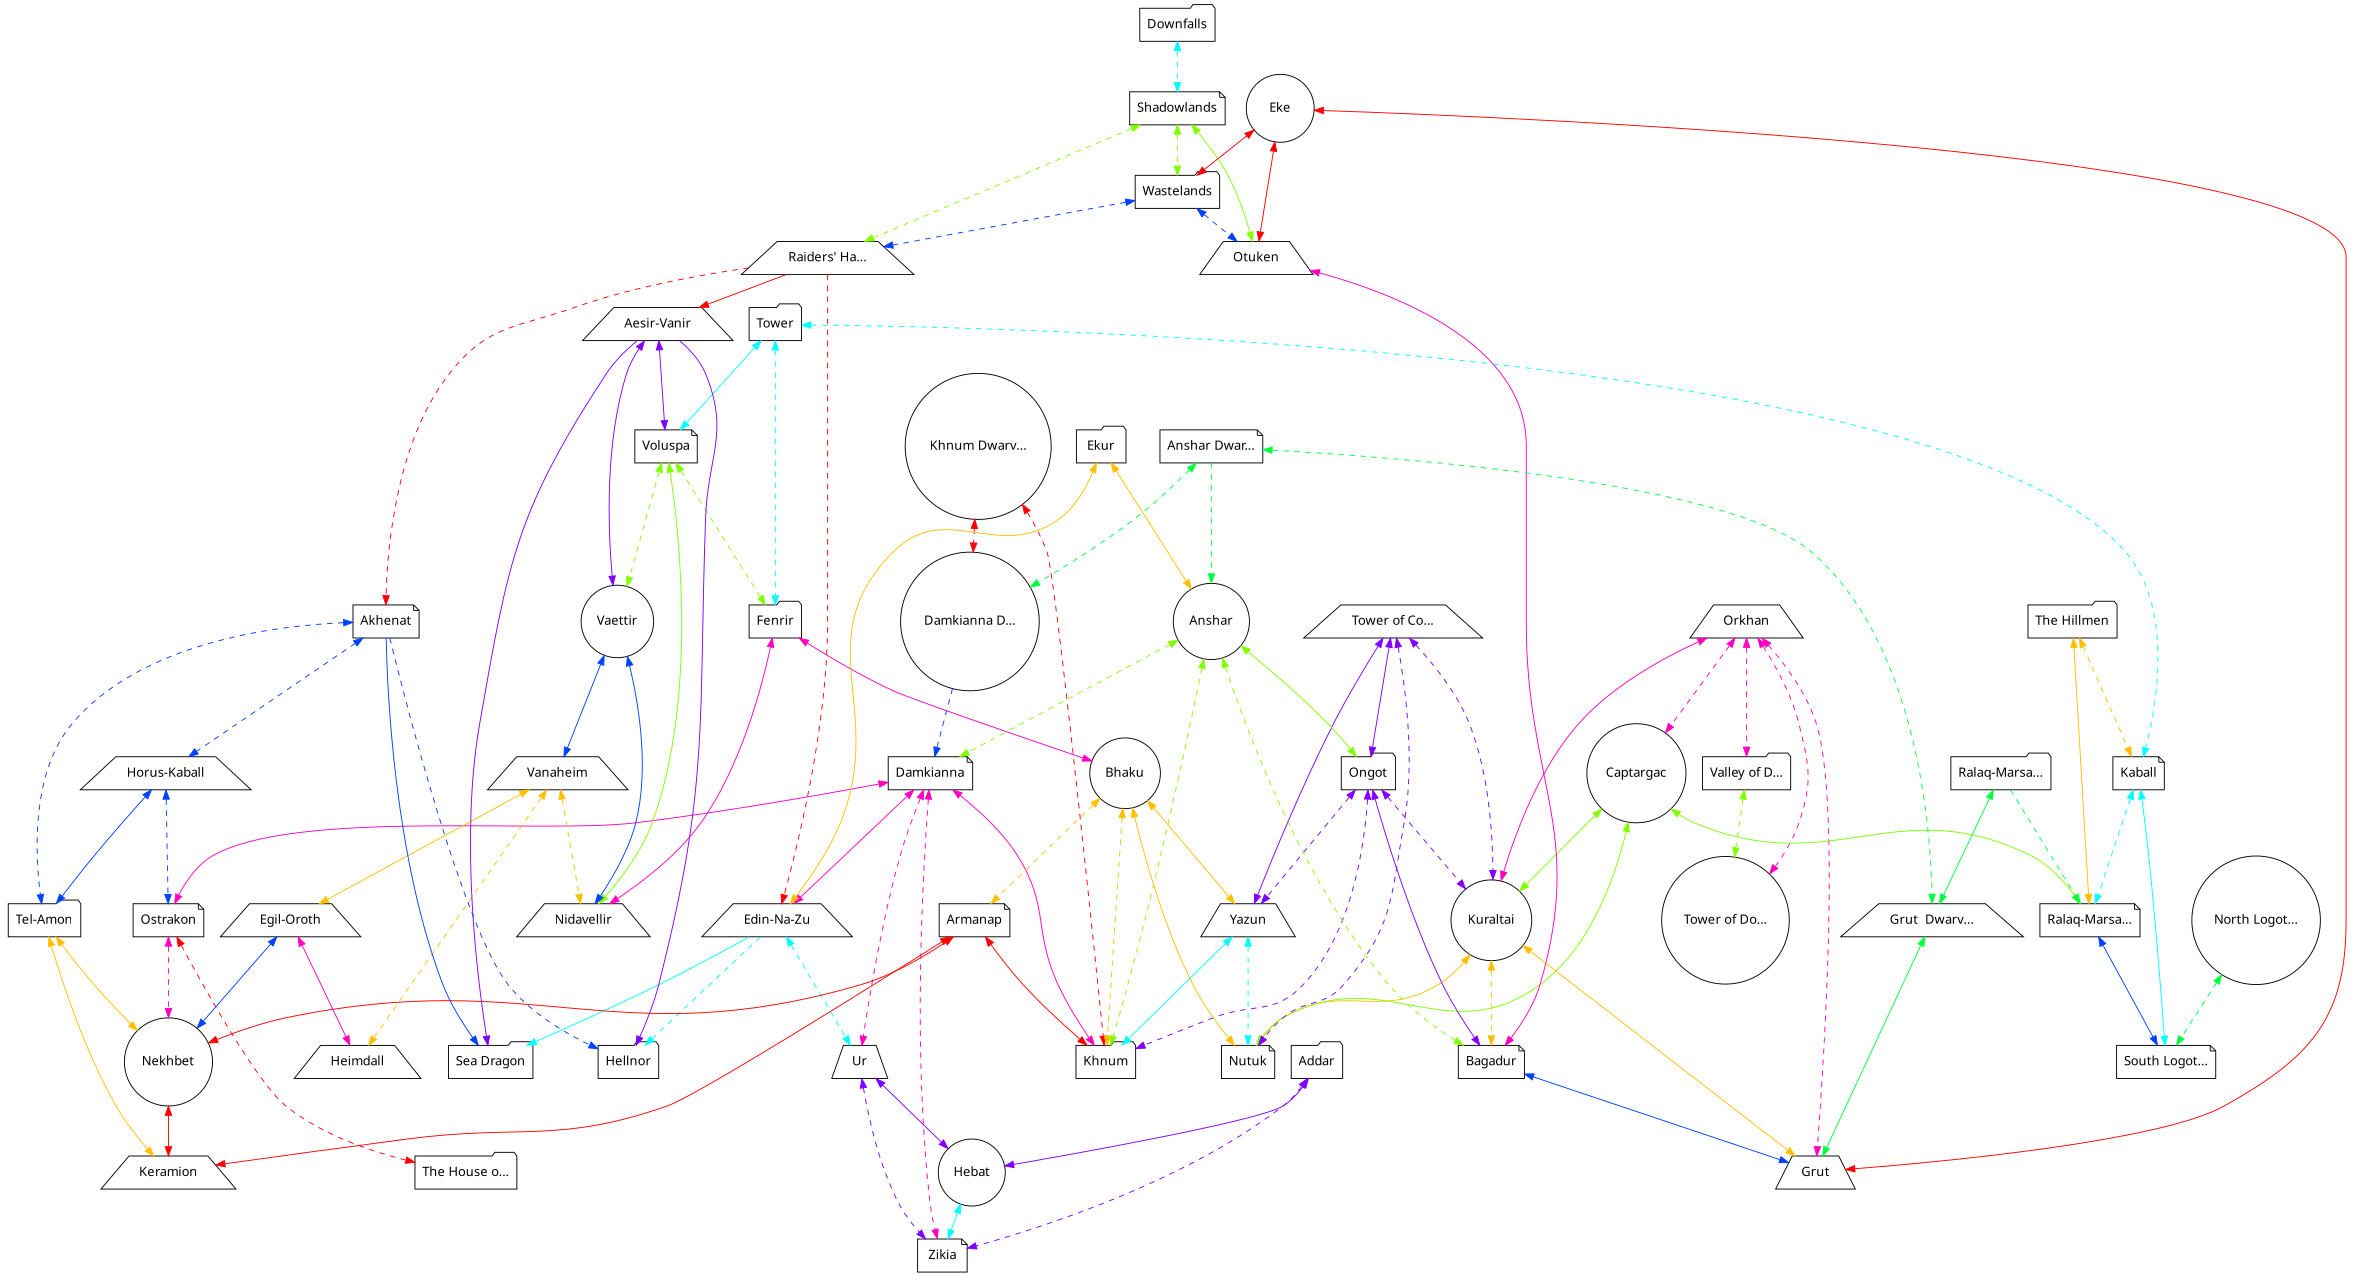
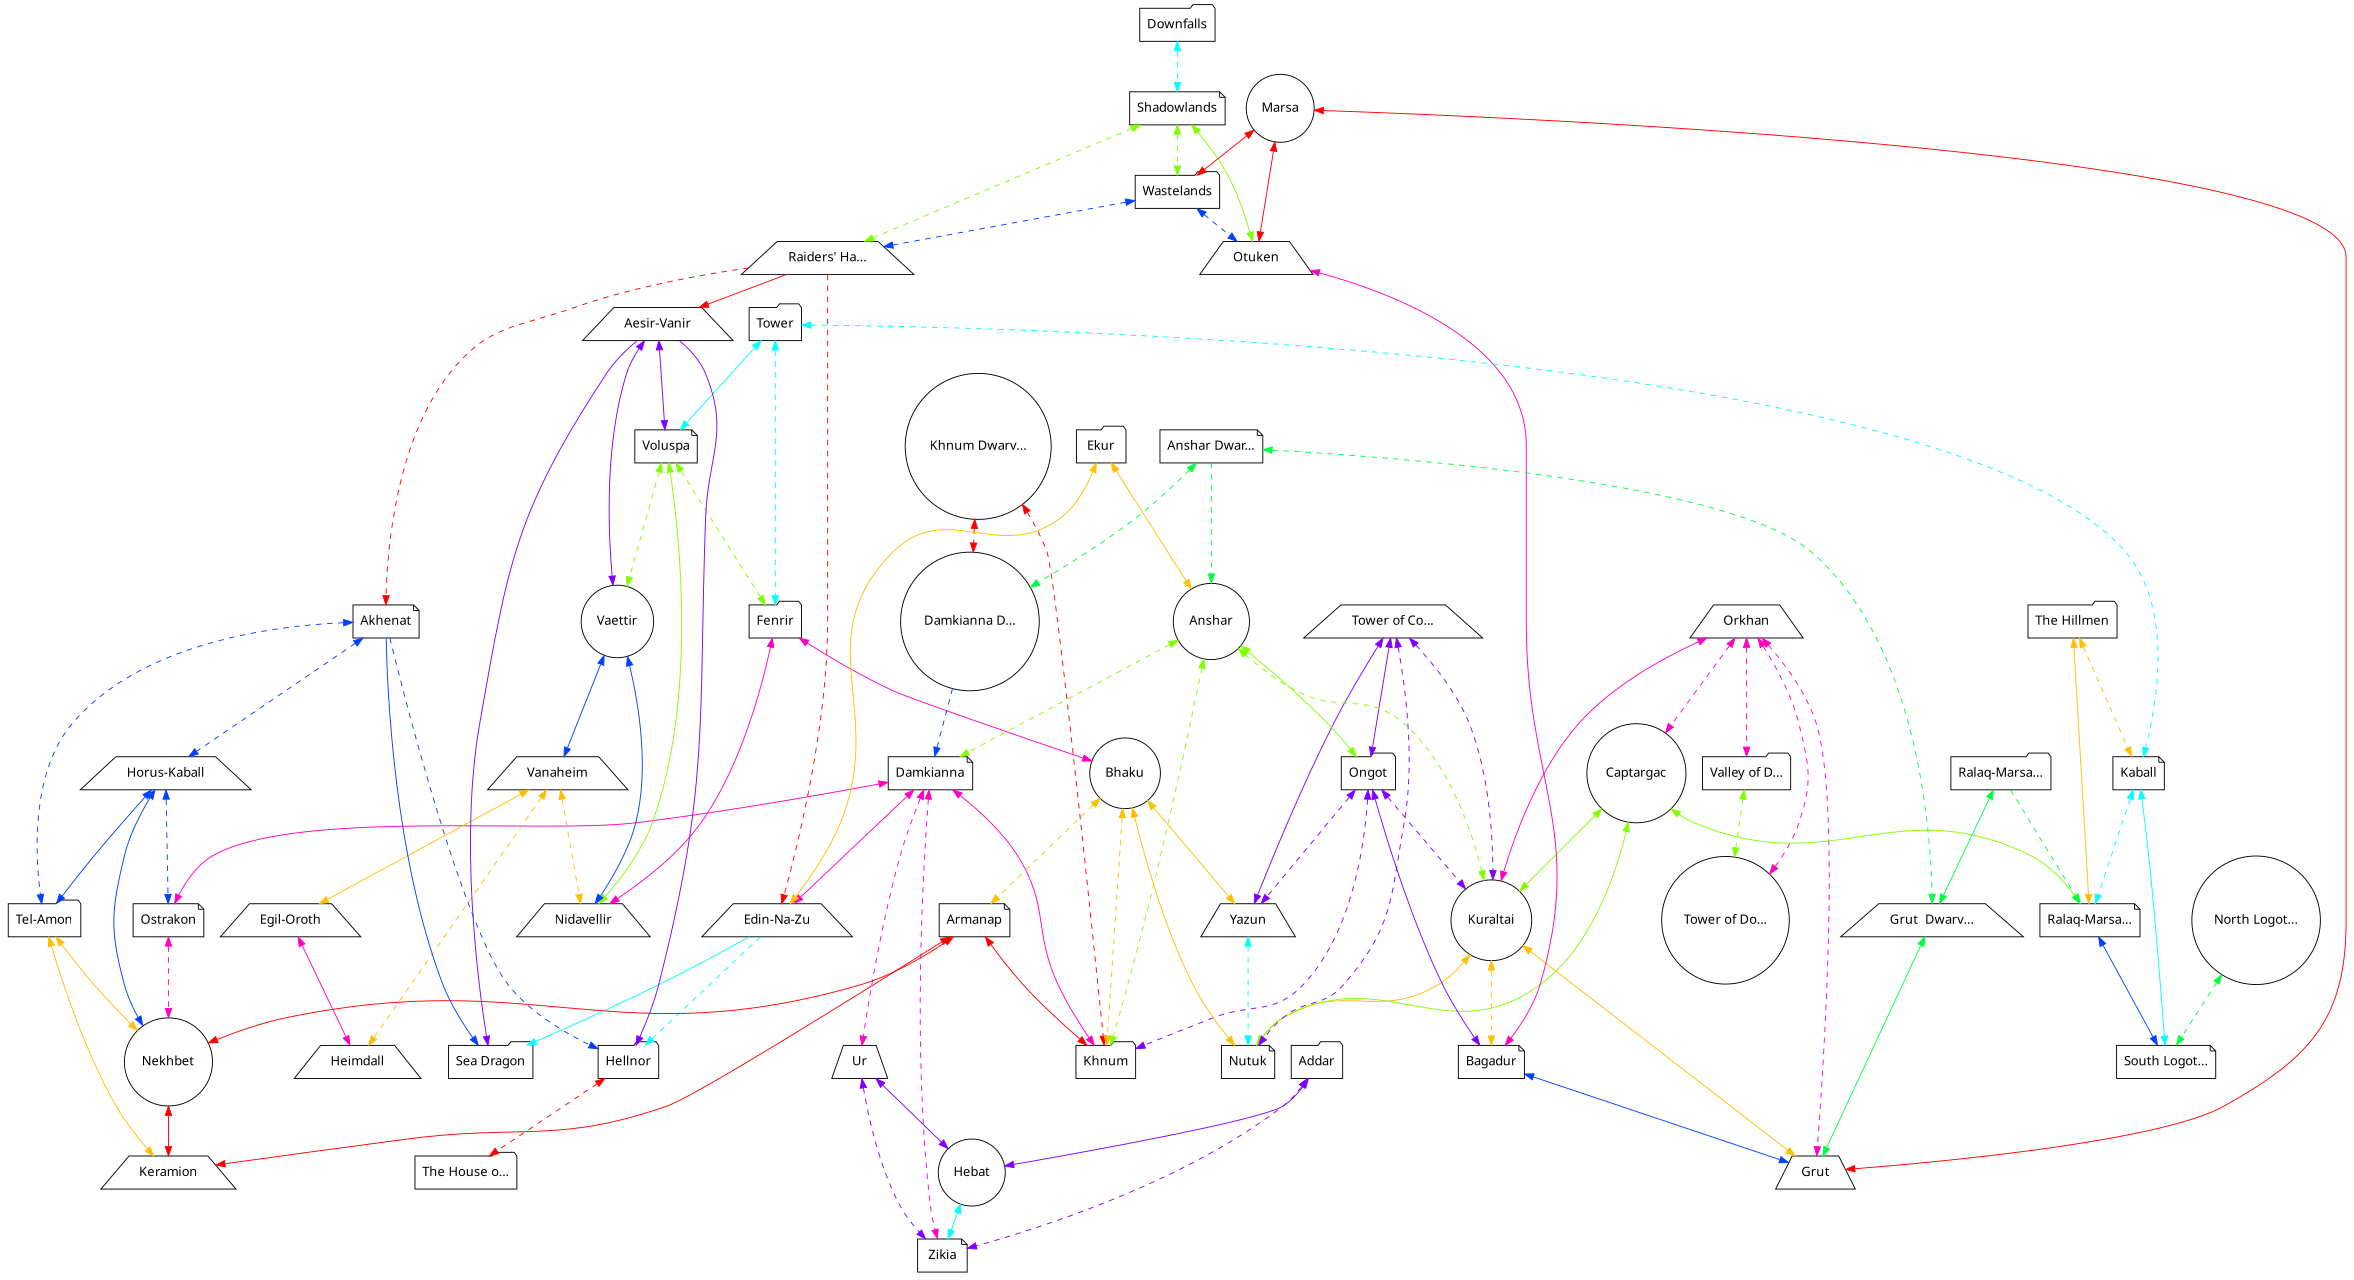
(1280, 108) -> (1280, 108)
(1314, 872) -> (1401, 721)
(237, 982) -> (115, 906)
(817, 989) -> none
(1177, 991) -> none
(266, 1084) -> (547, 1117)
